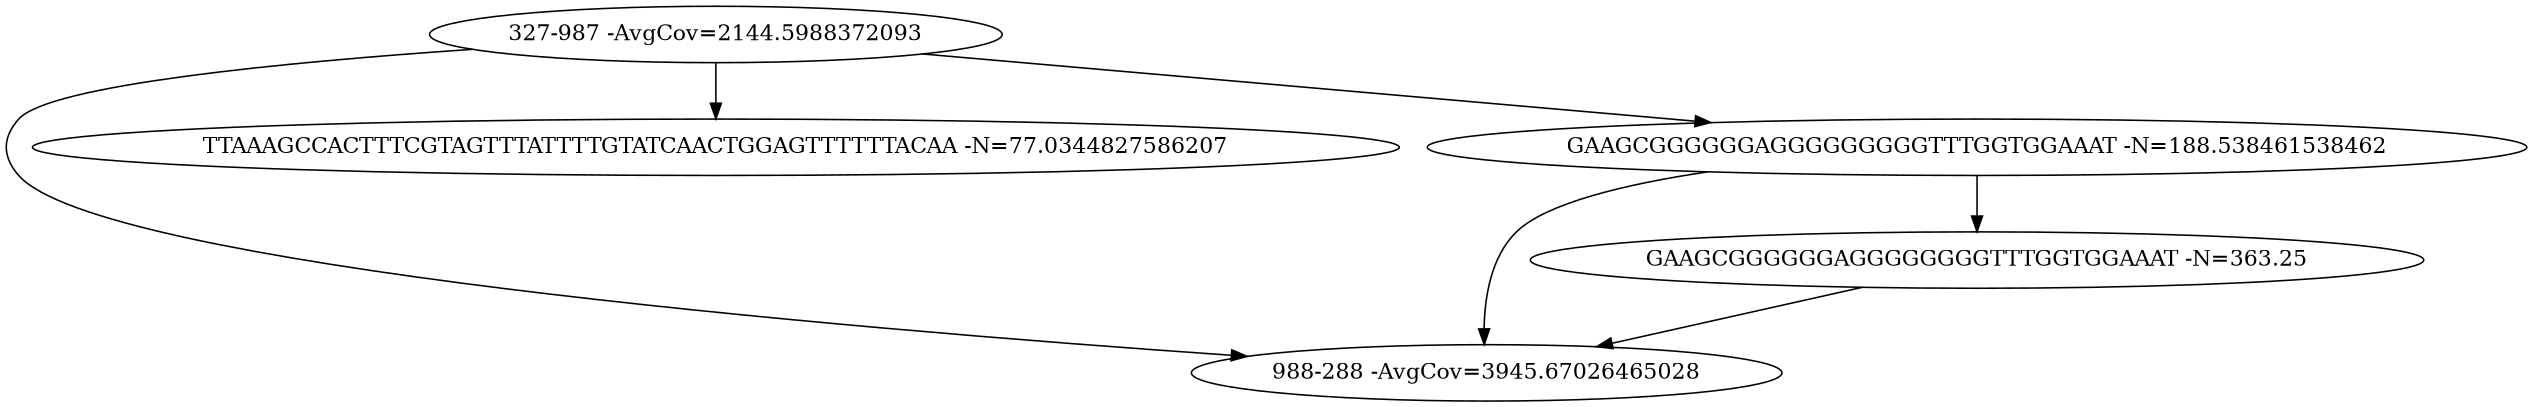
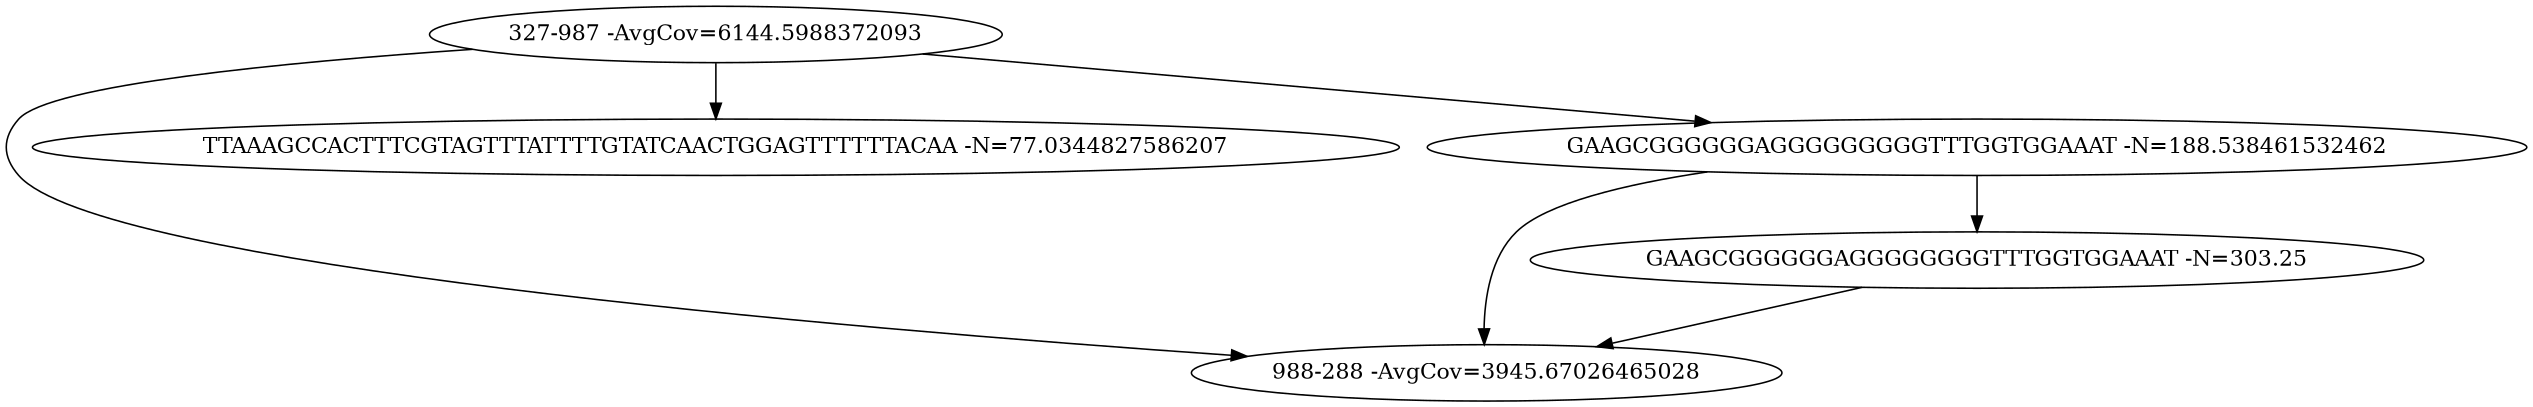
(716, 34) -> (716, 34)
(1977, 147) -> (1977, 147)
(1977, 260) -> (1977, 260)
